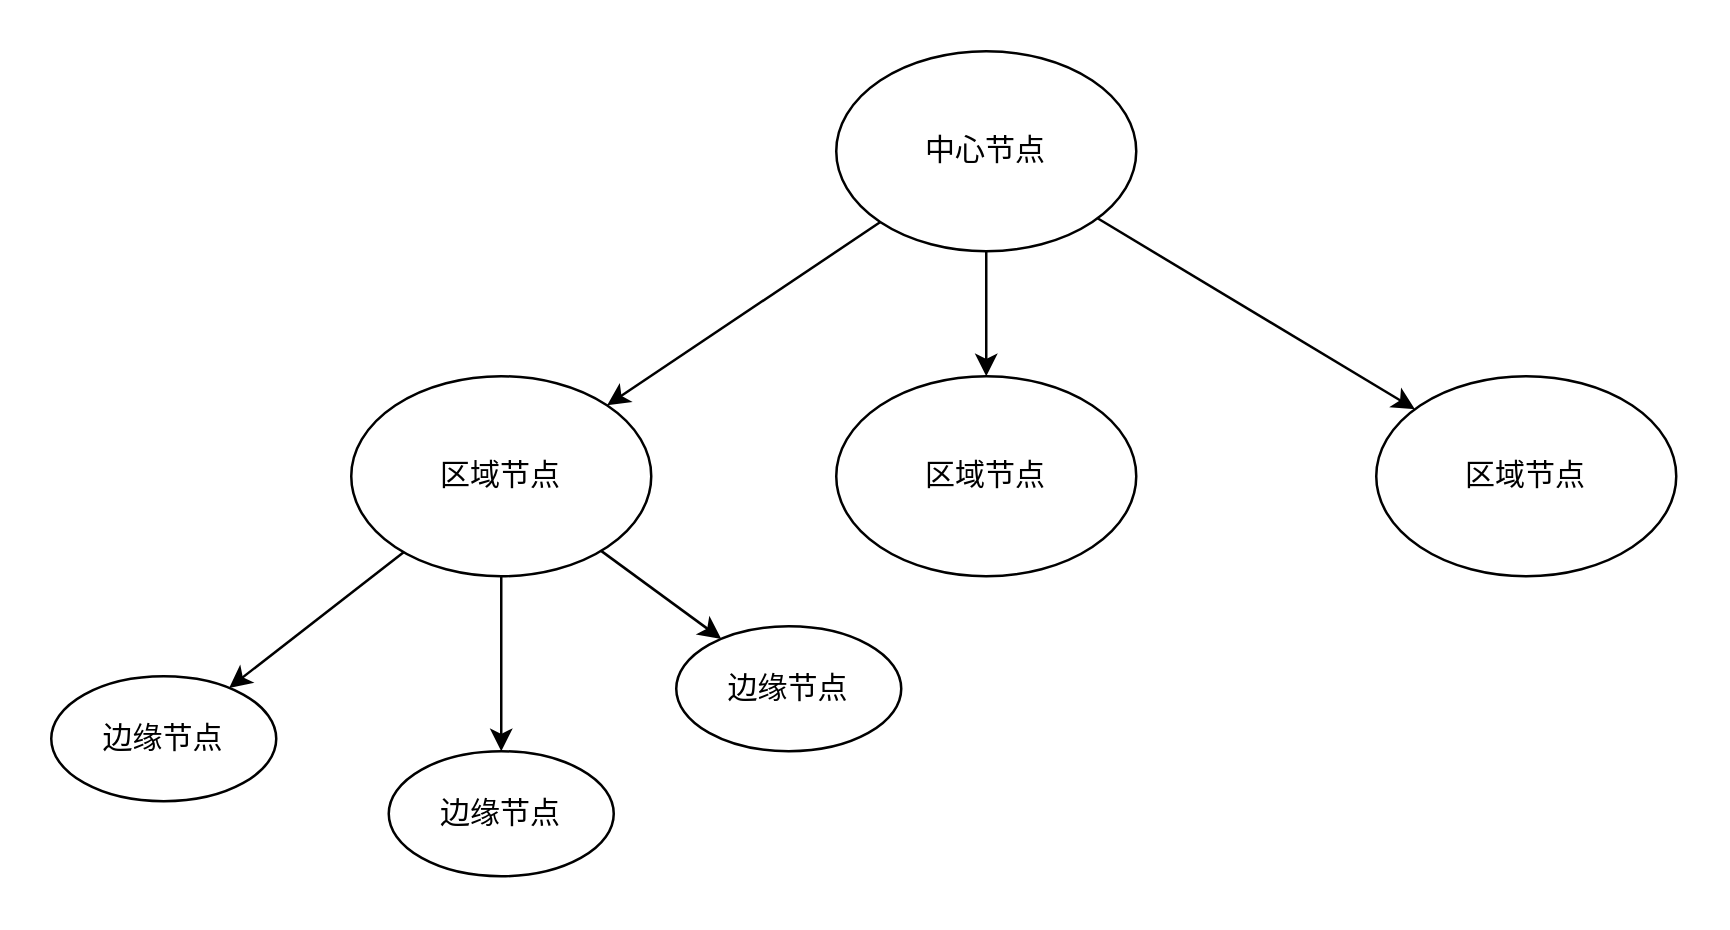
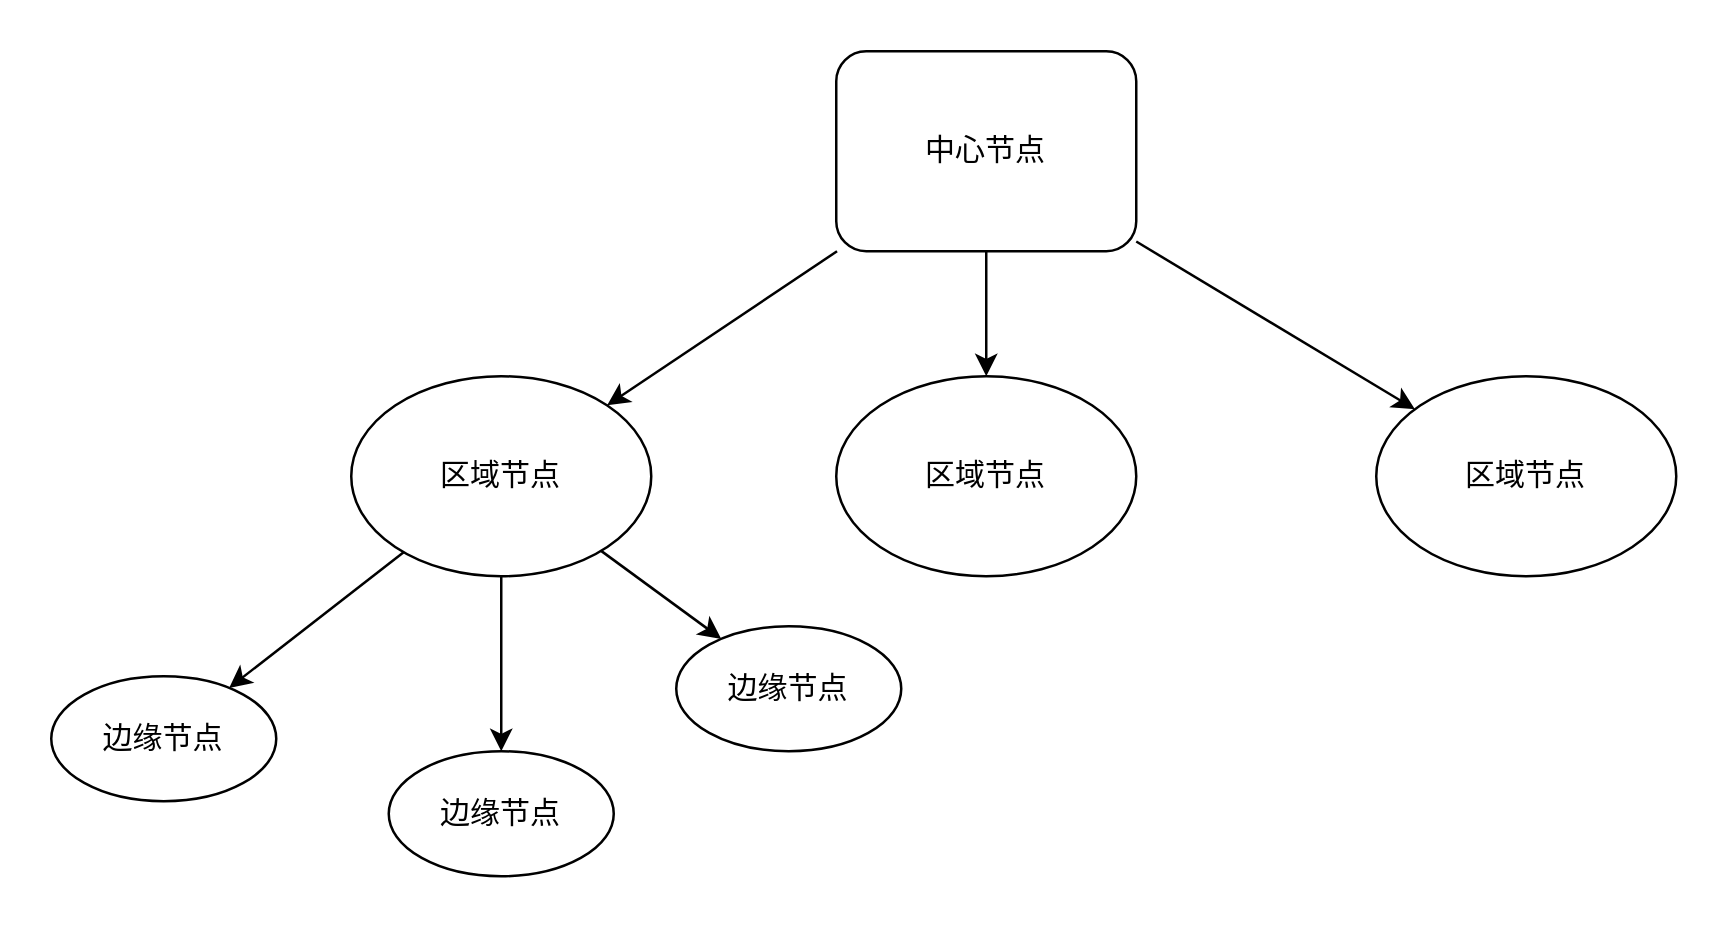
(986, 151) -> (986, 151)
